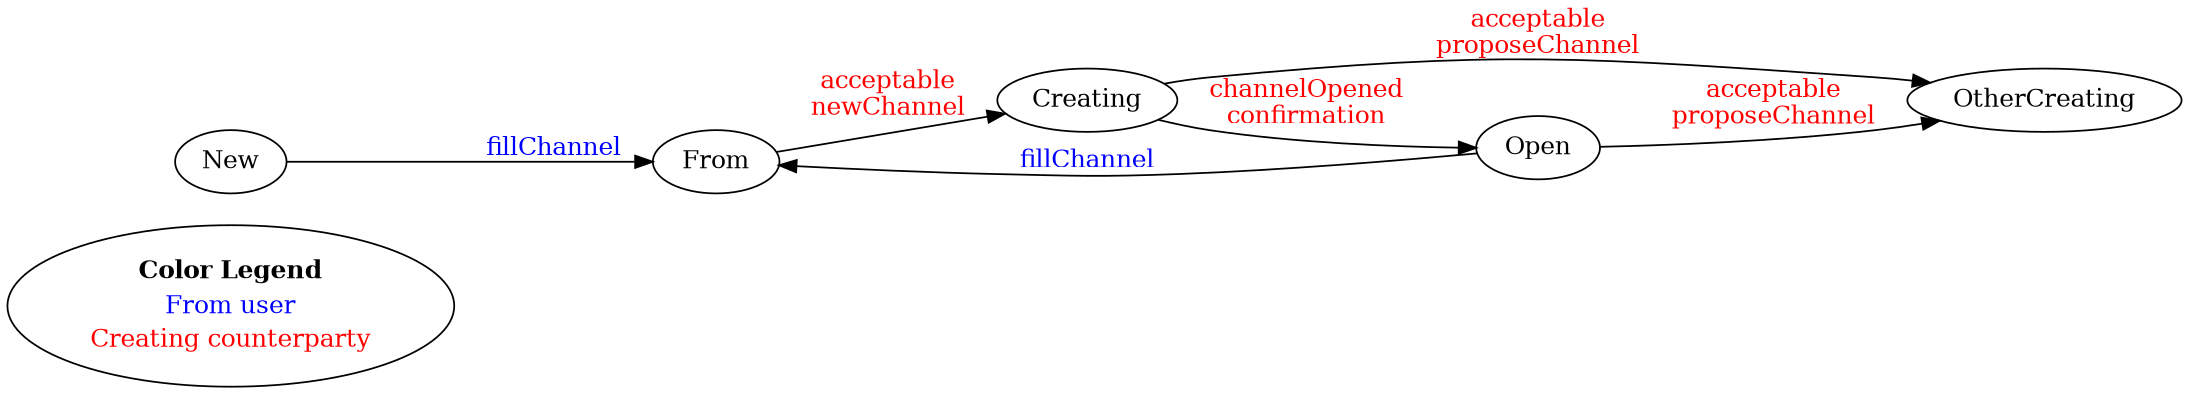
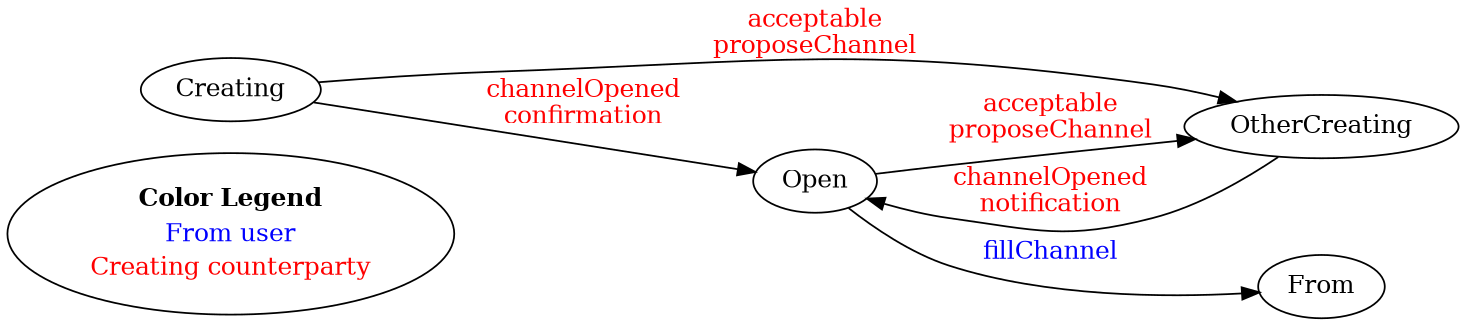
(882, 134) -> none
(231, 162) -> none
none -> (1088, 230)
